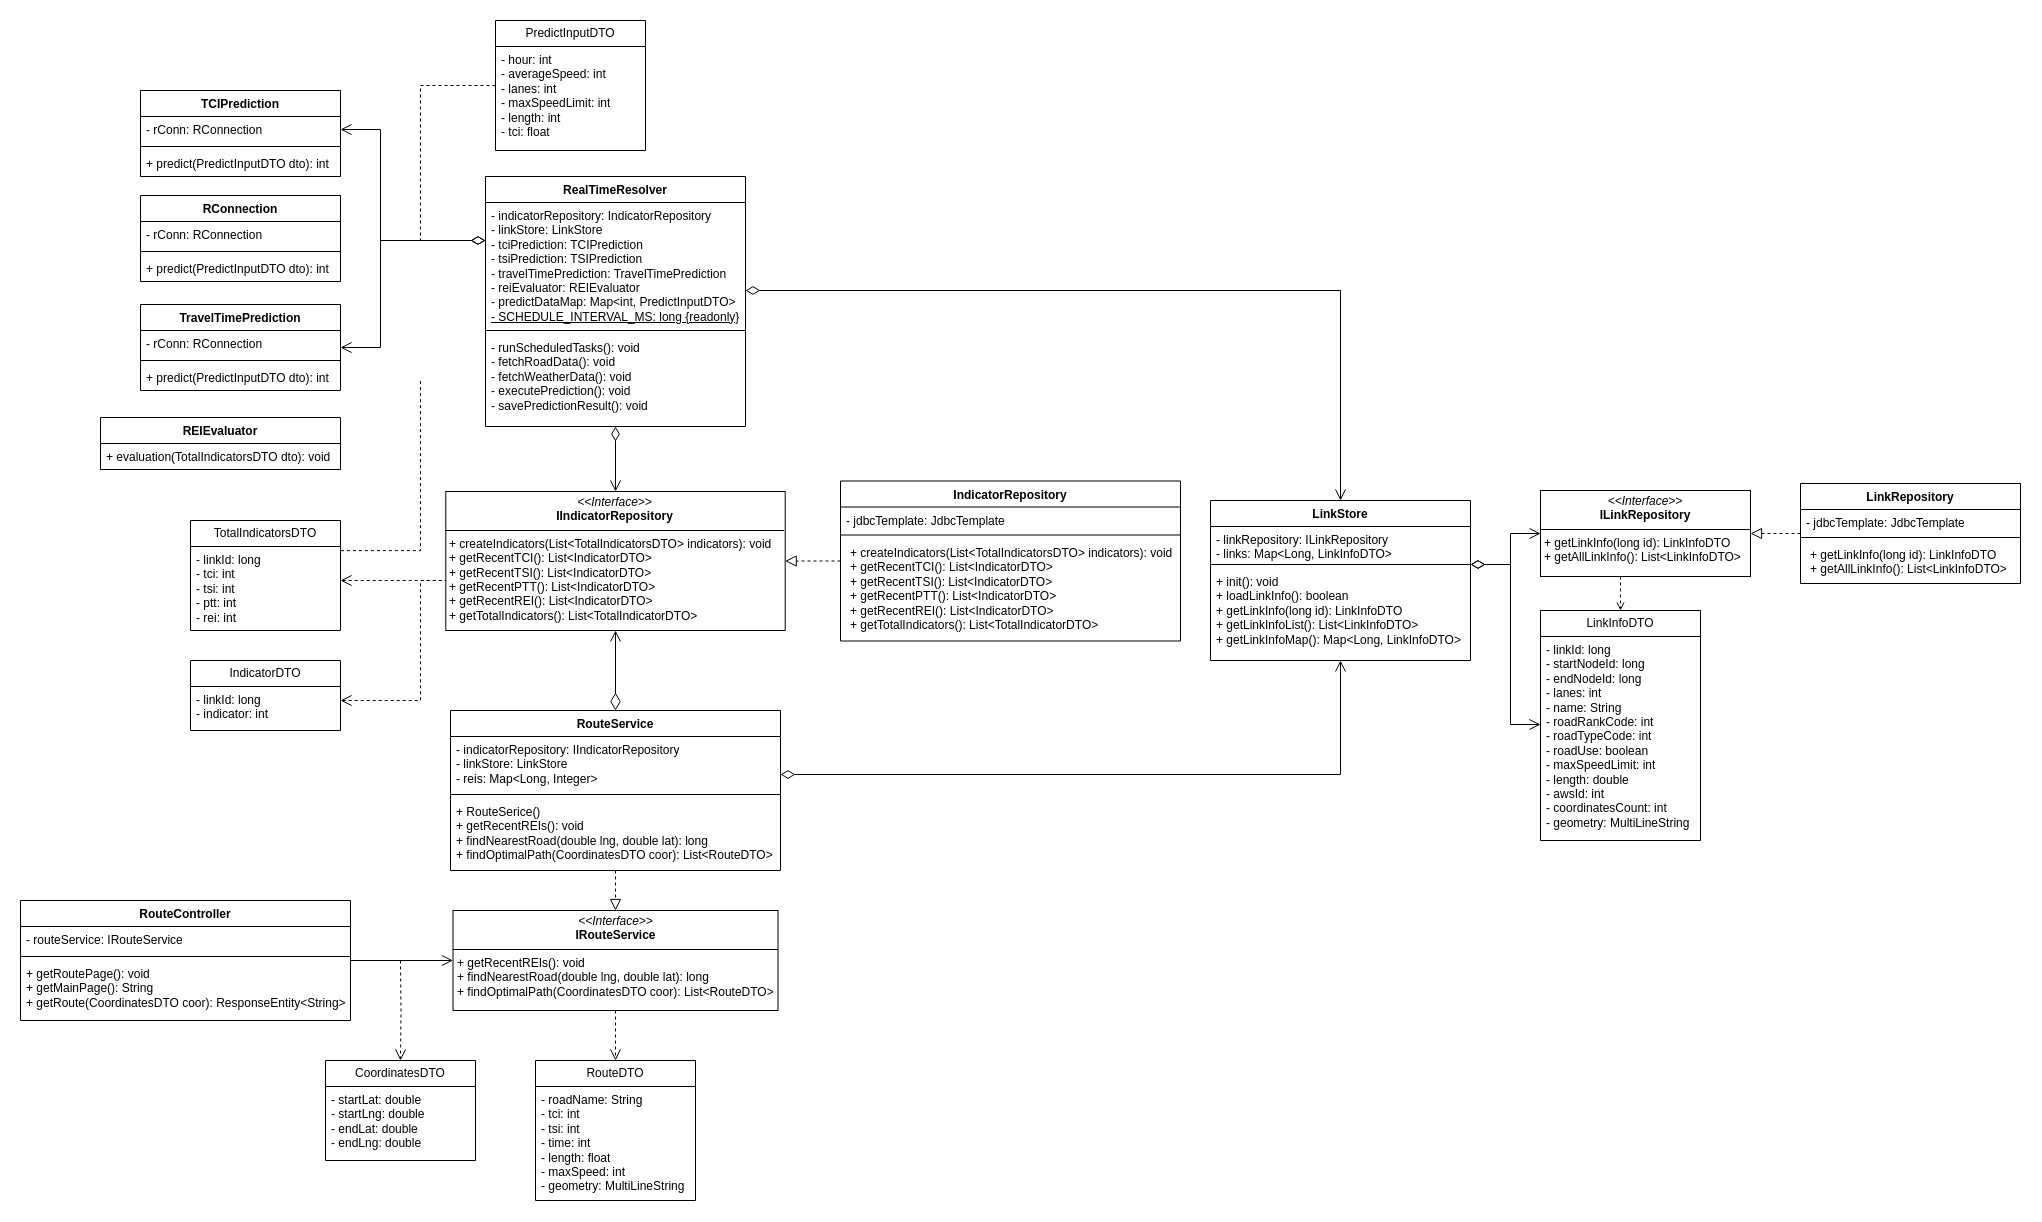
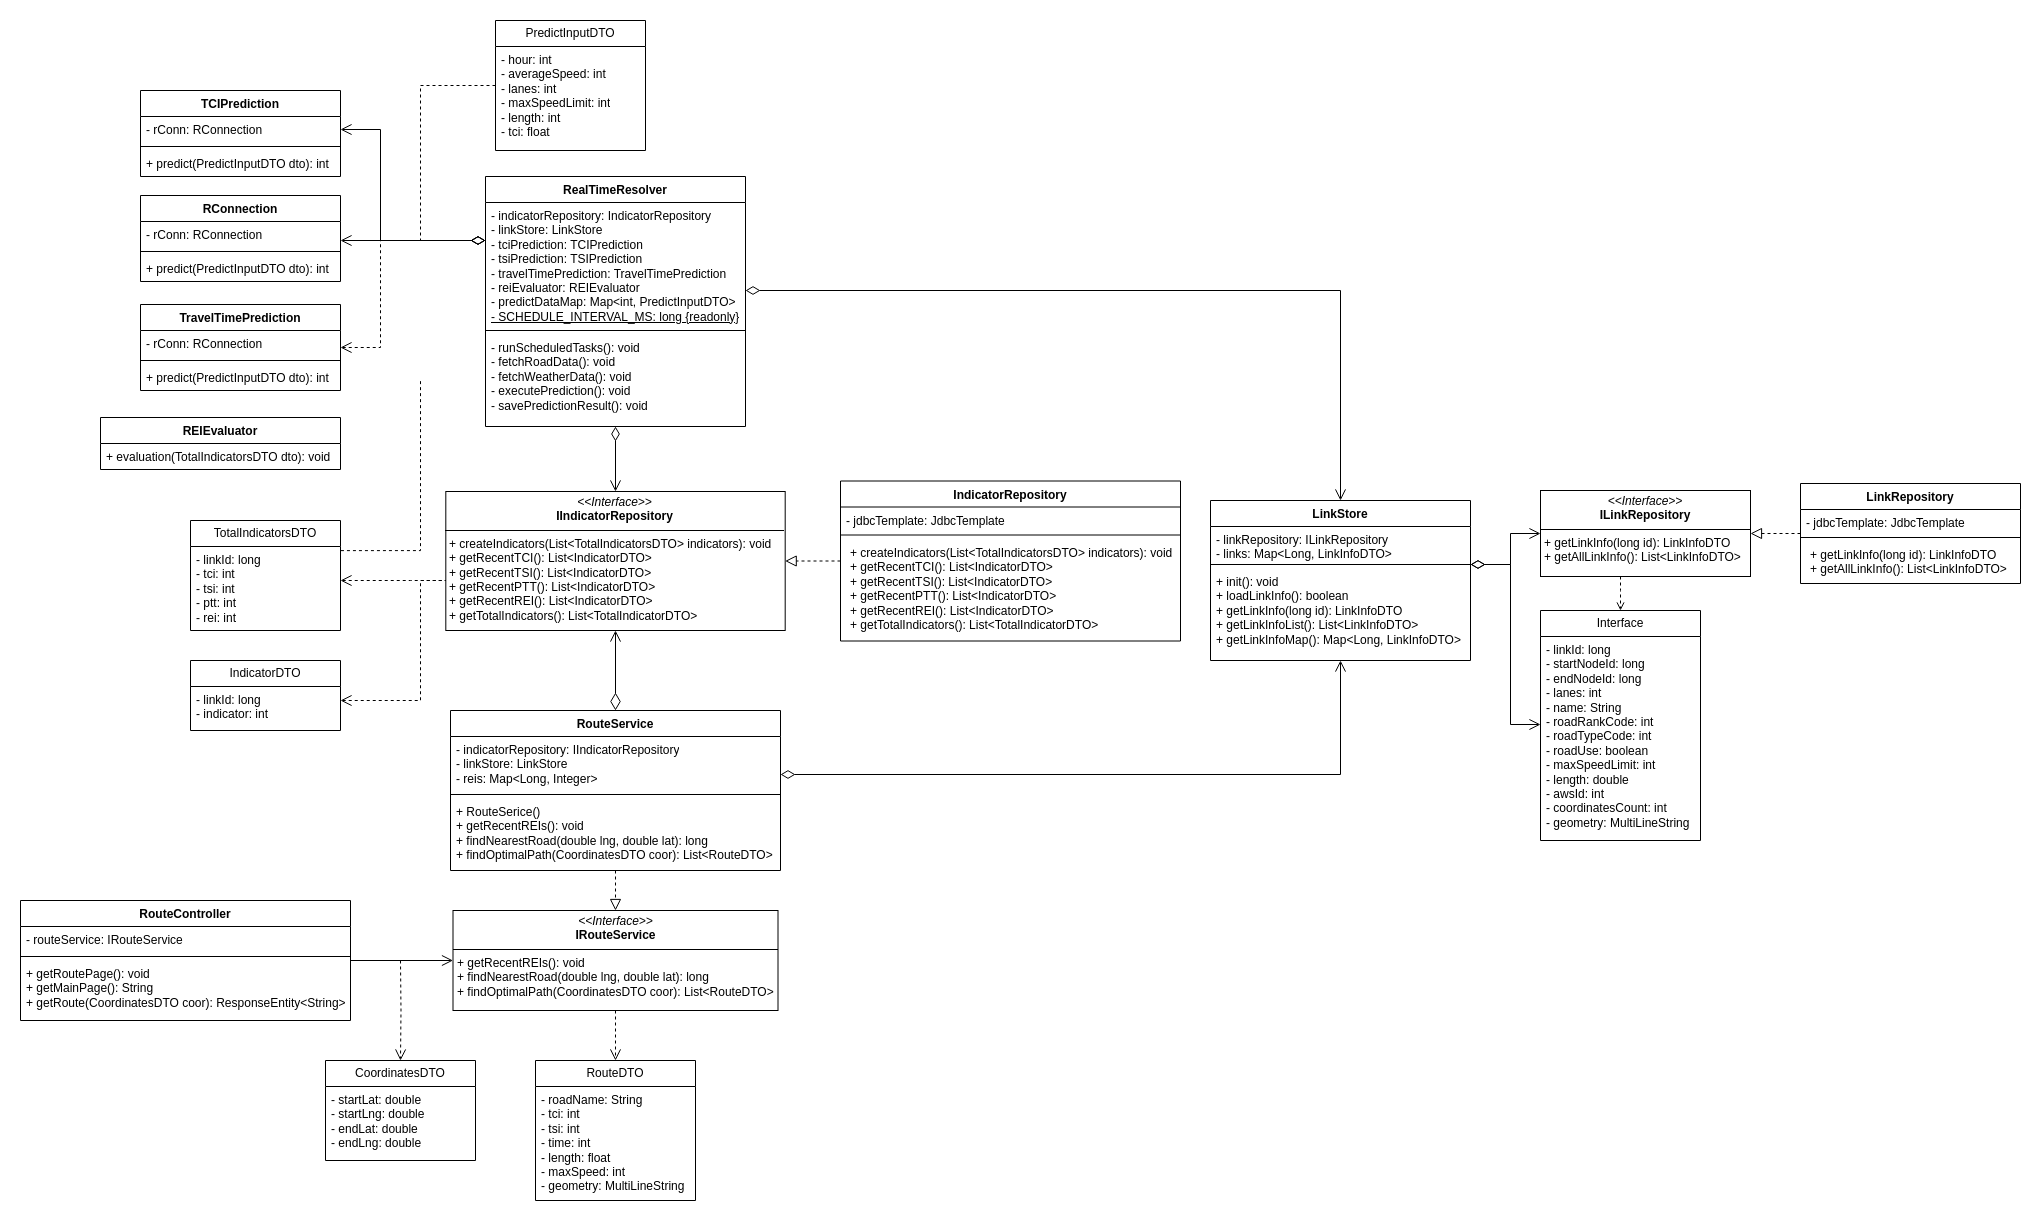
none -> (360, 241)
(381, 313) -> (381, 313)
(1621, 624) -> (1621, 624)
